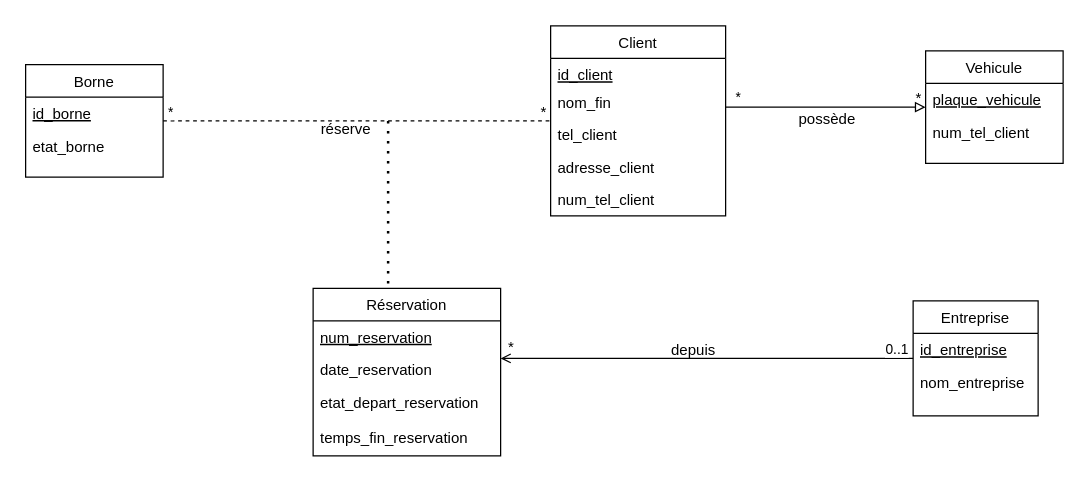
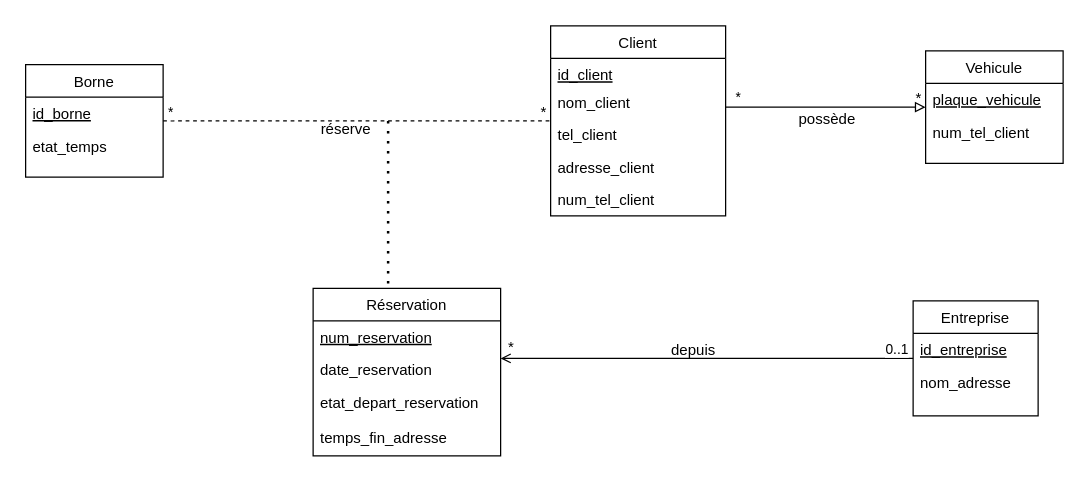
(585, 103) -> (596, 103)
(75, 146) -> (75, 146)
(977, 383) -> (966, 383)
(404, 438) -> (389, 438)
